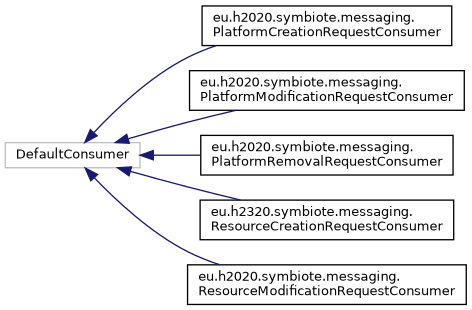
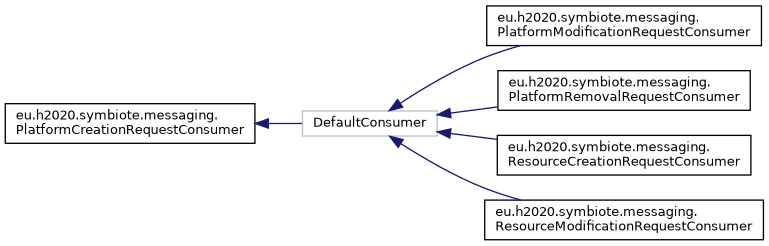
(150, 82) -> (285, 123)
(327, 220) -> (624, 155)
